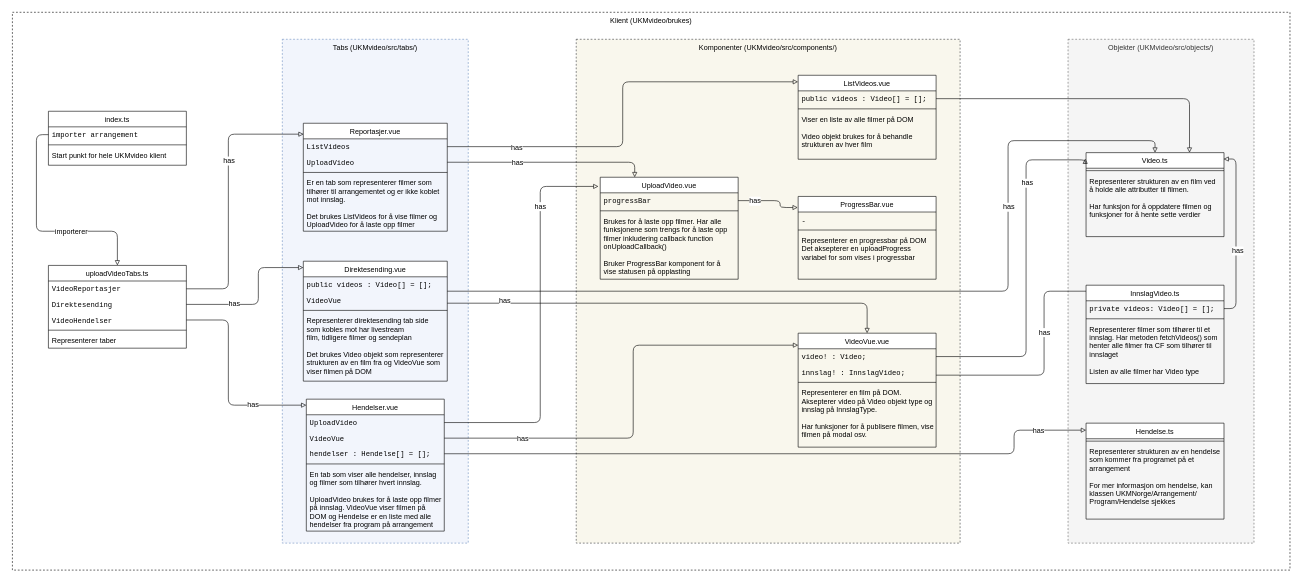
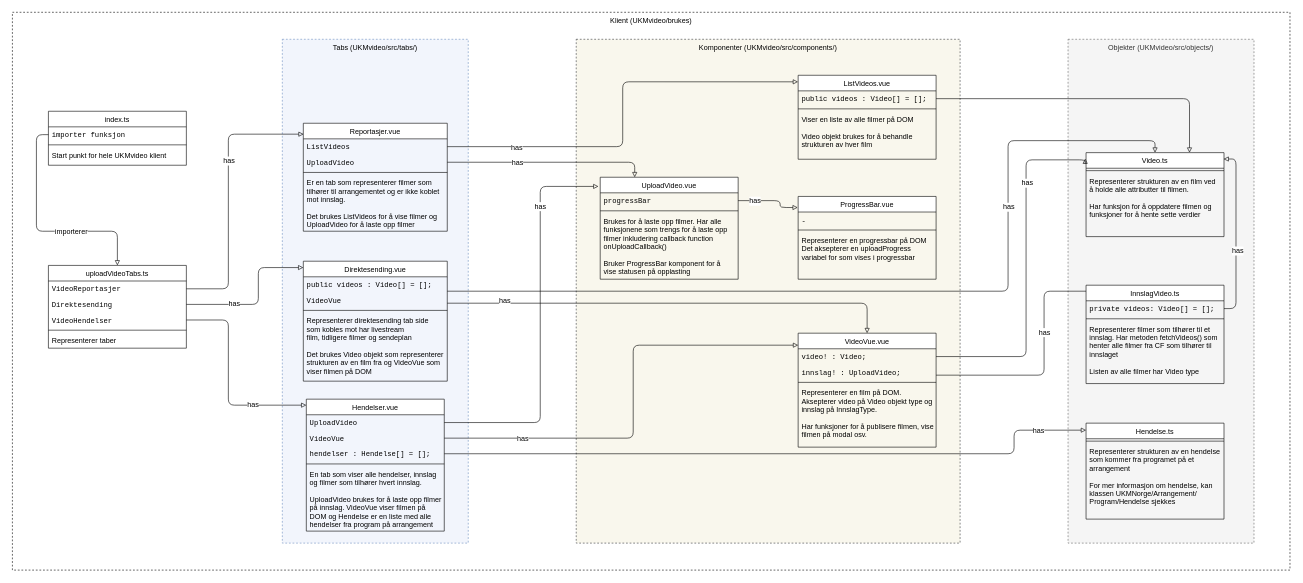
(90, 135) -> (84, 135)
(842, 373) -> (840, 373)
